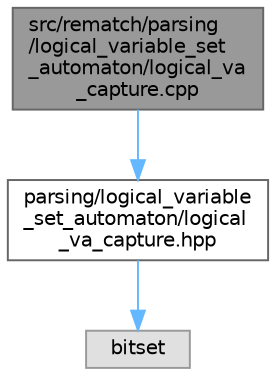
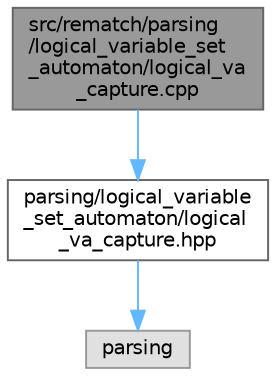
(138, 349) -> (138, 349)
